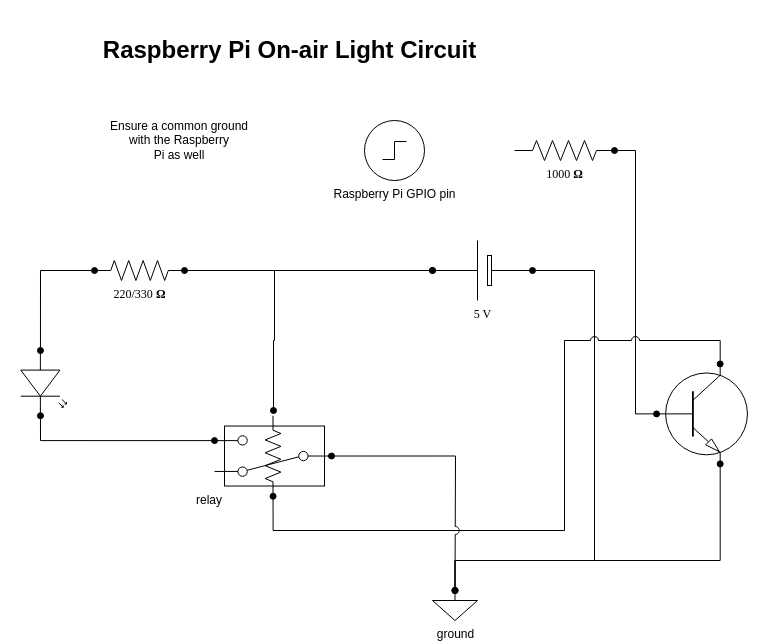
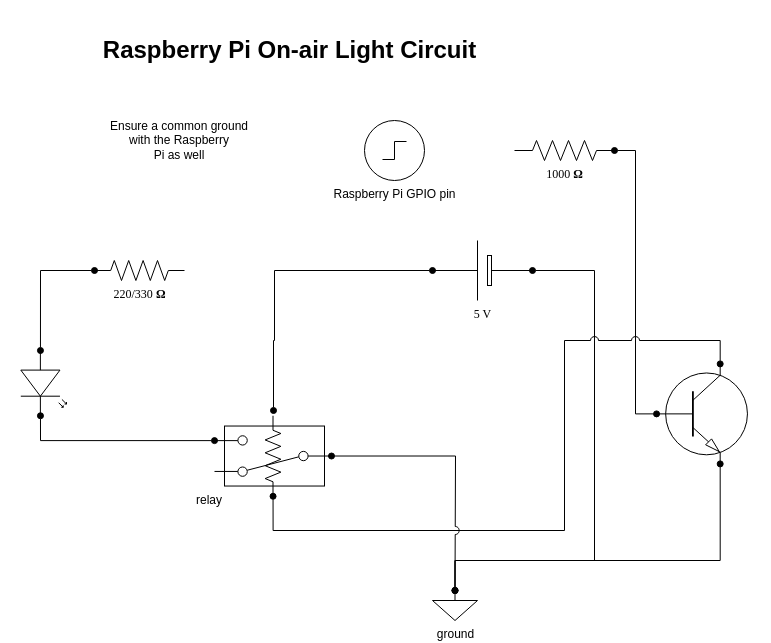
(230, 271) -> none
